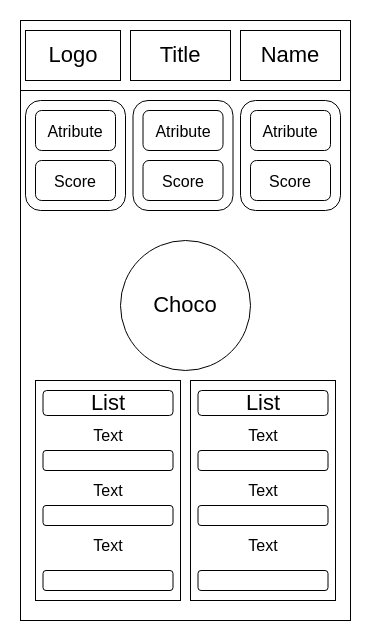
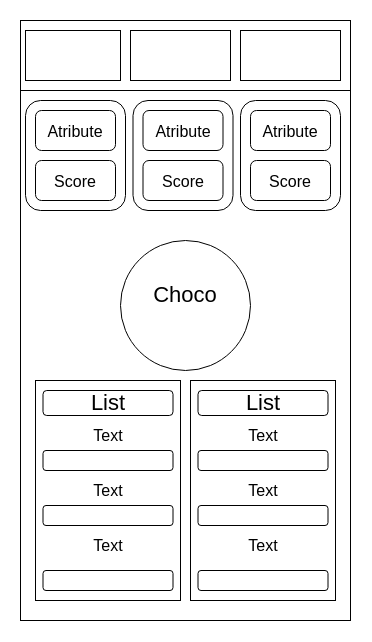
(73, 56) -> none
(181, 56) -> none
(291, 56) -> none
(186, 306) -> (186, 296)
